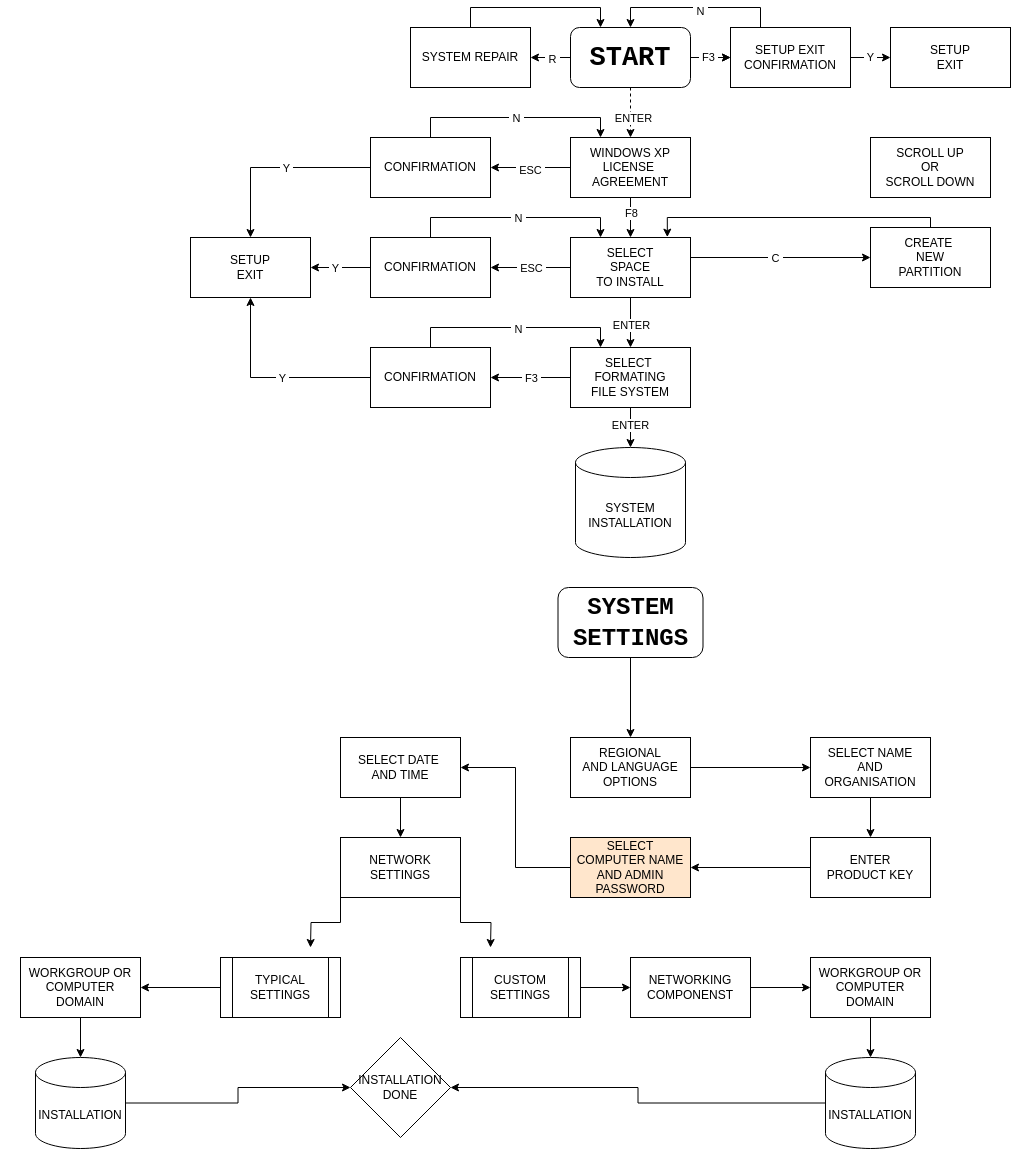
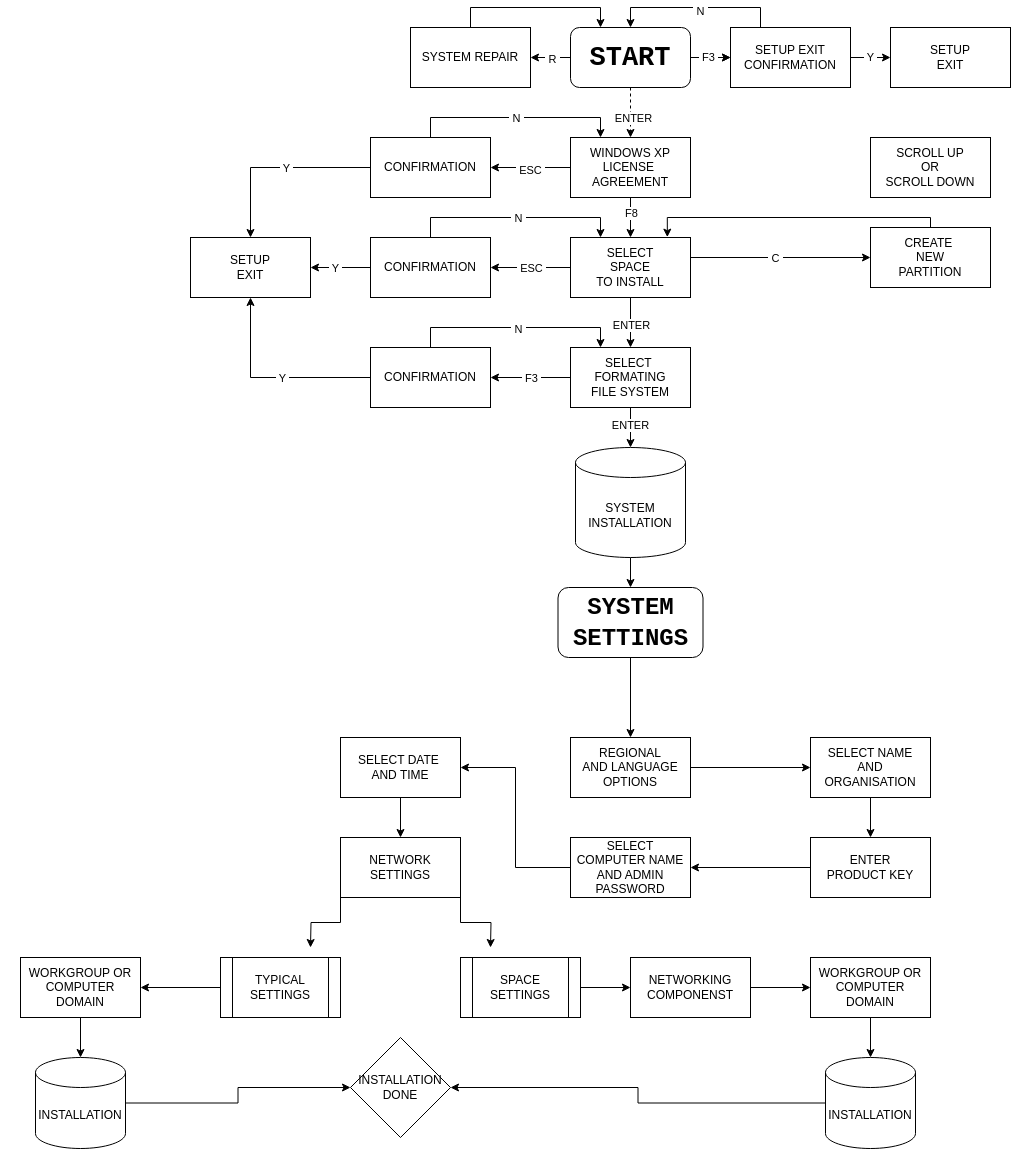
none -> (631, 569)
(631, 868) -> (631, 868)
(521, 988) -> (521, 988)
